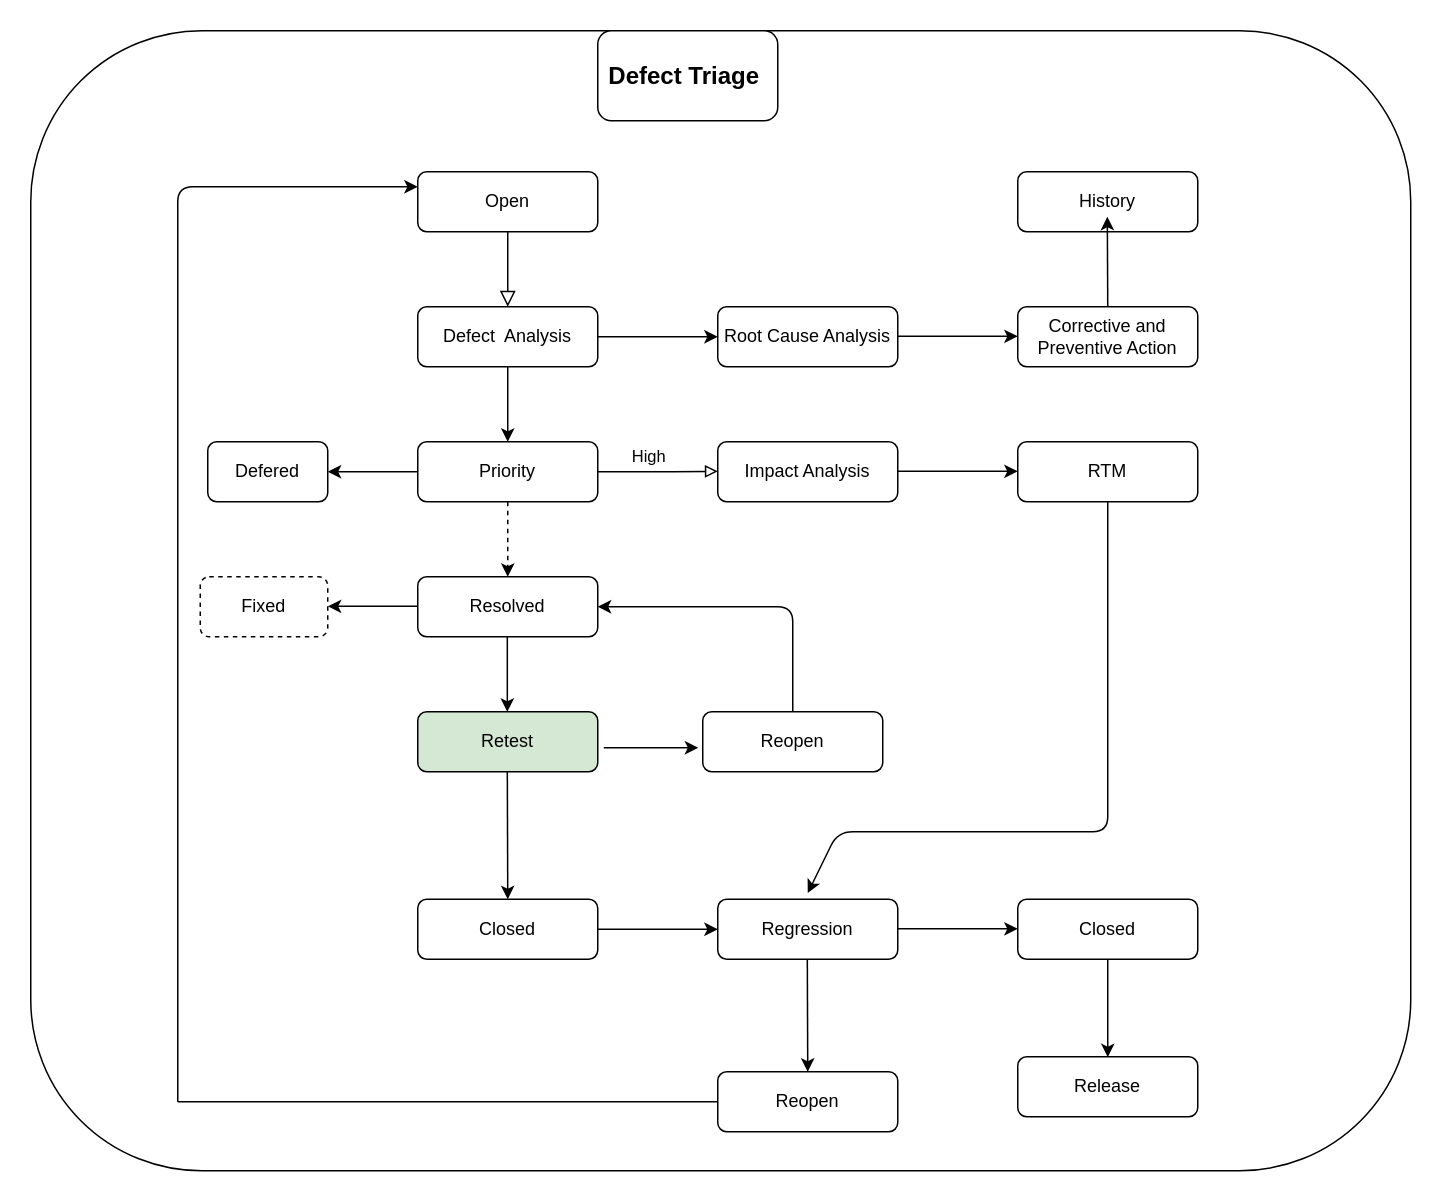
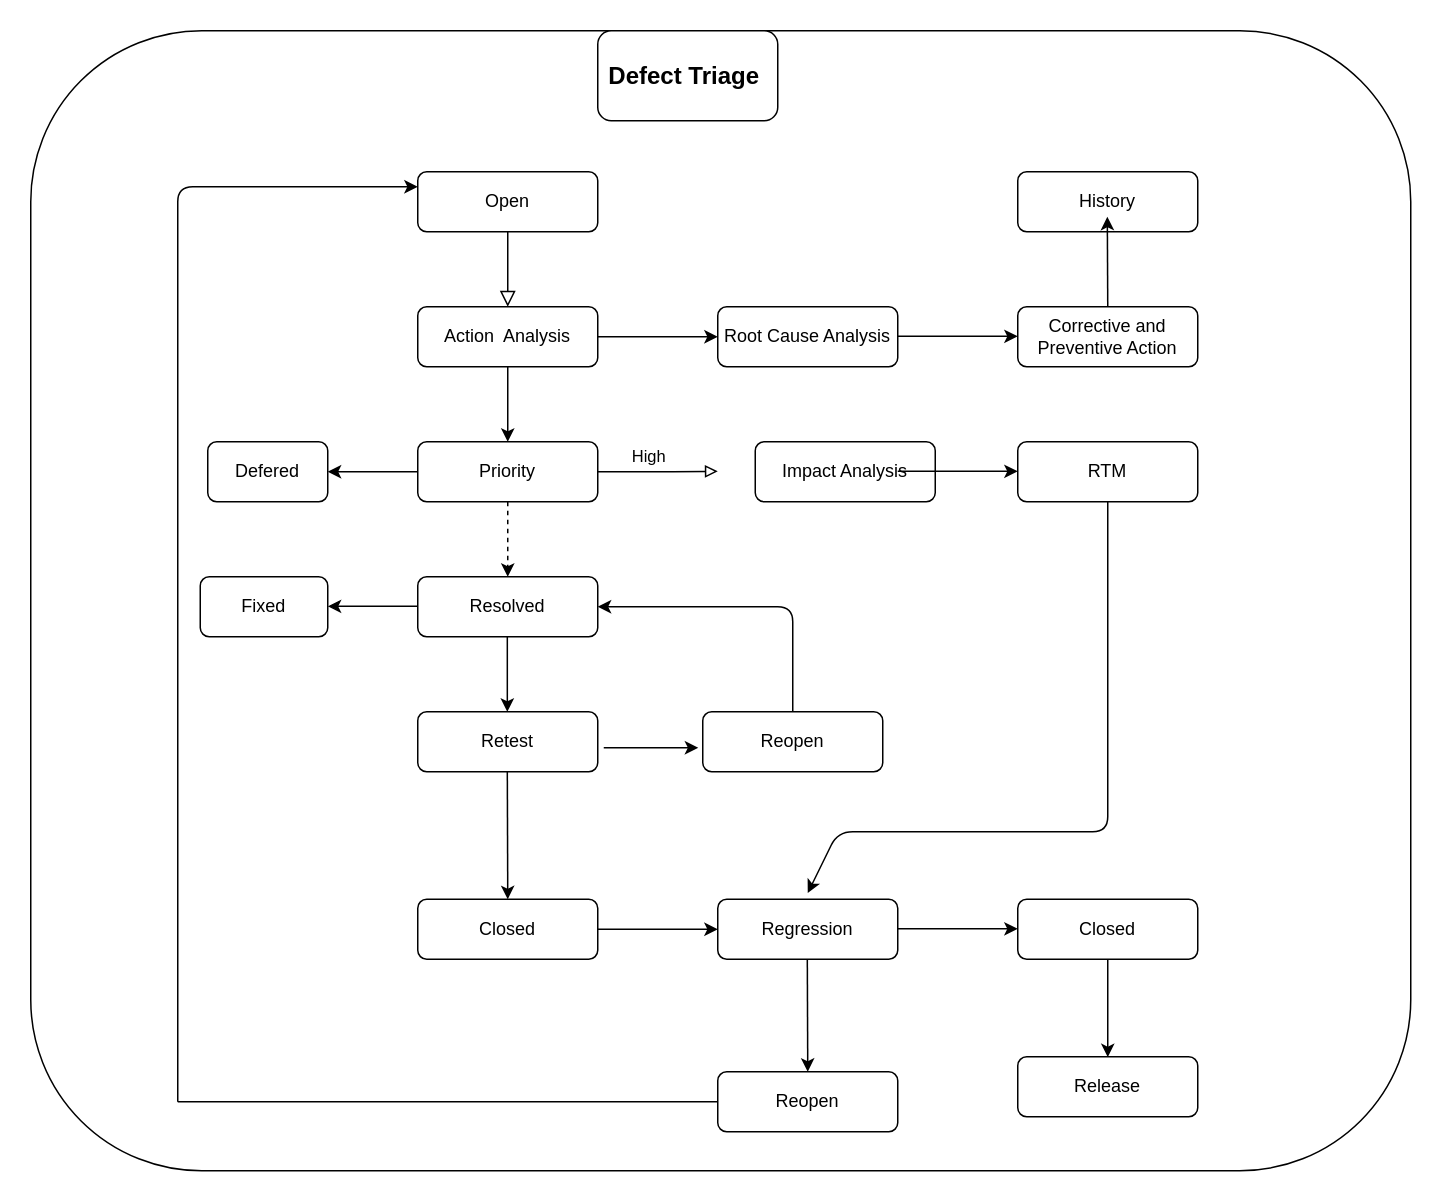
(508, 337) -> (508, 337)
(808, 472) -> (845, 472)
(264, 607) -> (264, 607)
(508, 742) -> (508, 742)
